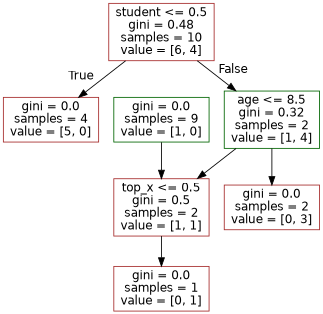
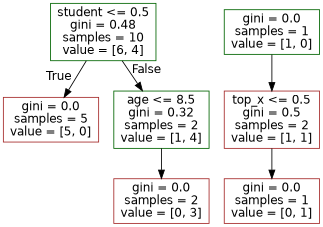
(161, 32) -> (103, 32)
(51, 120) -> (51, 120)
(161, 120) -> (272, 32)
(220, 161) -> none
